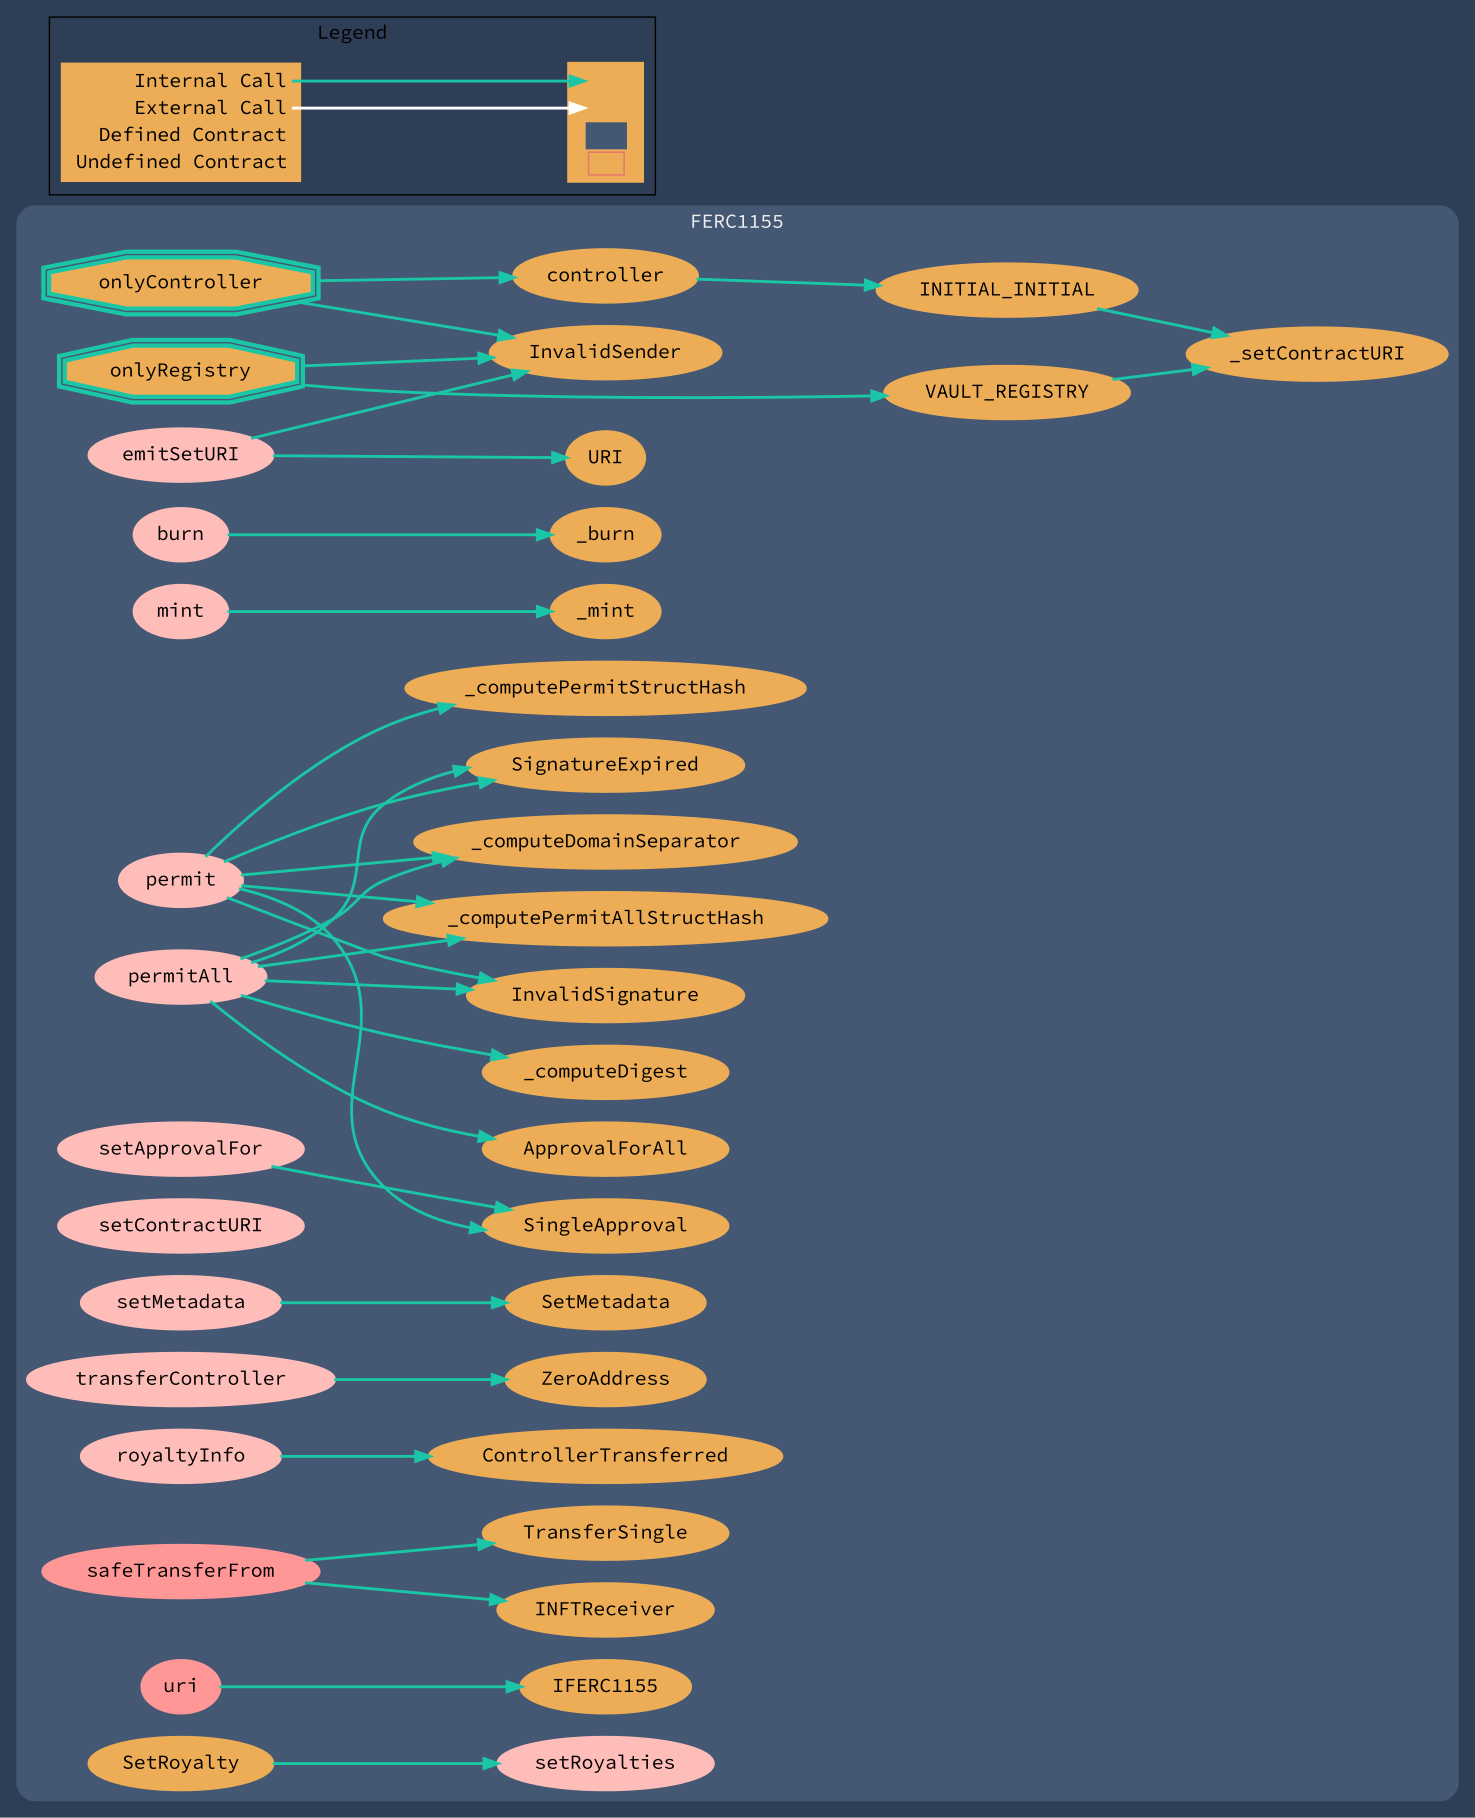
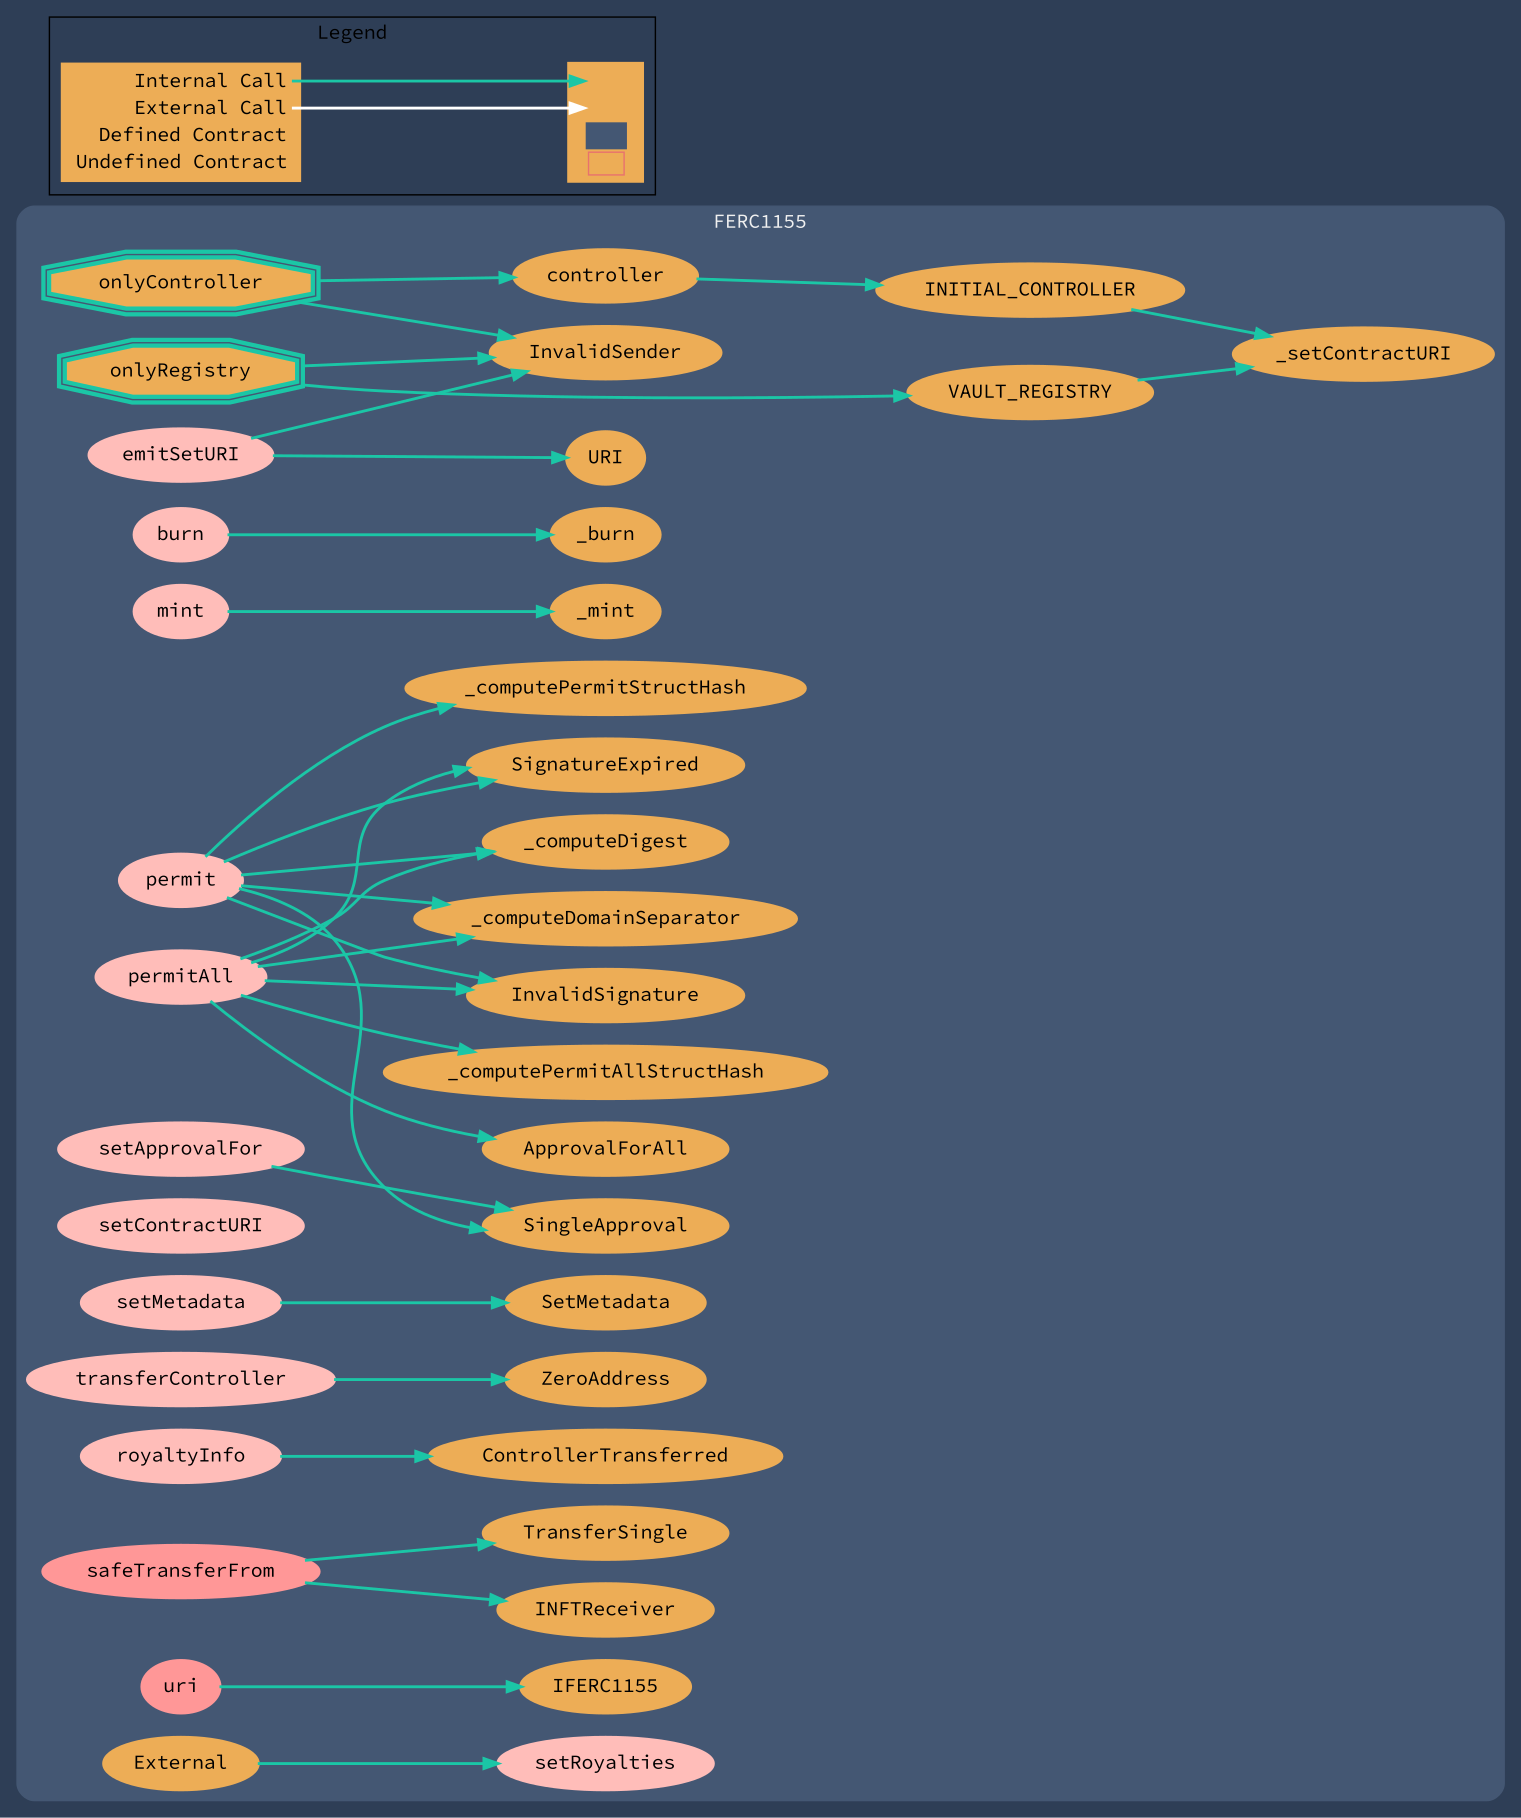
(1007, 290) -> (1030, 290)
(329, 894) -> (348, 865)
(181, 1764) -> (181, 1764)
